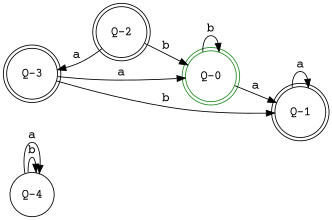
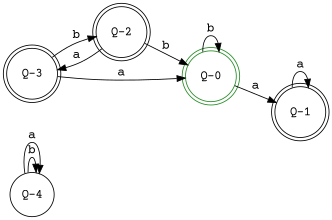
(160, 106) -> (69, 46)
